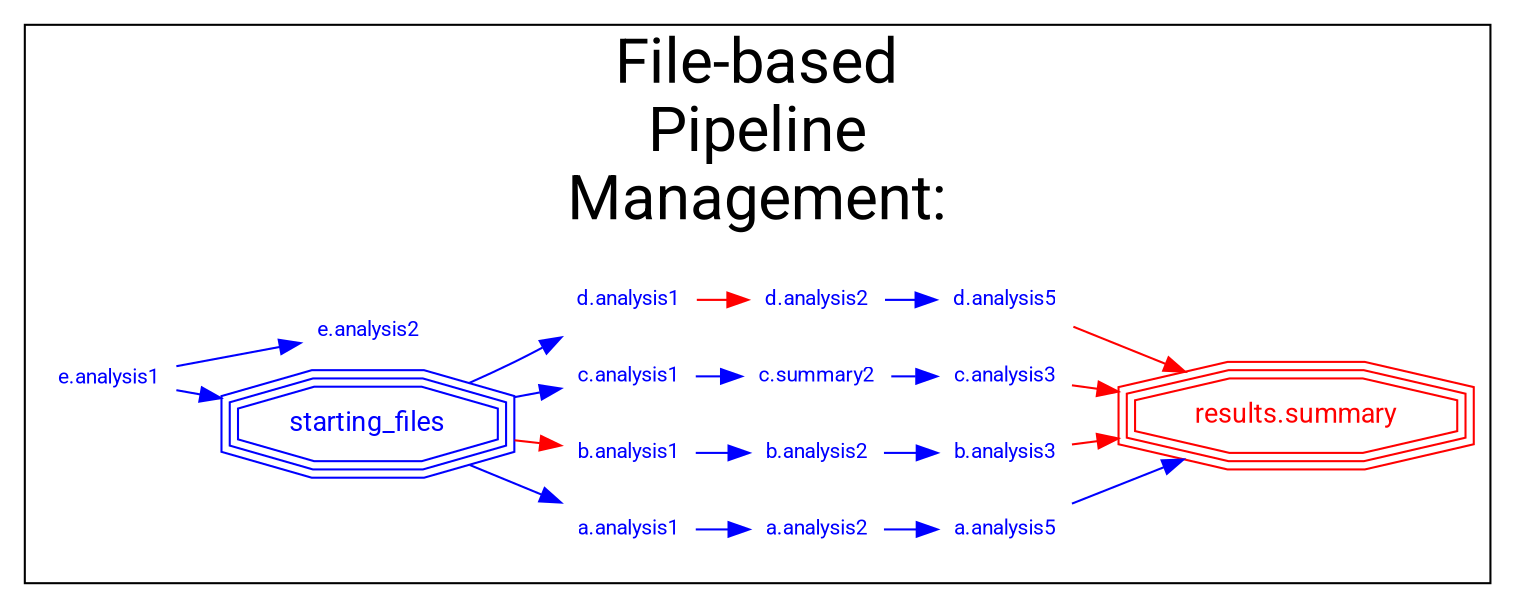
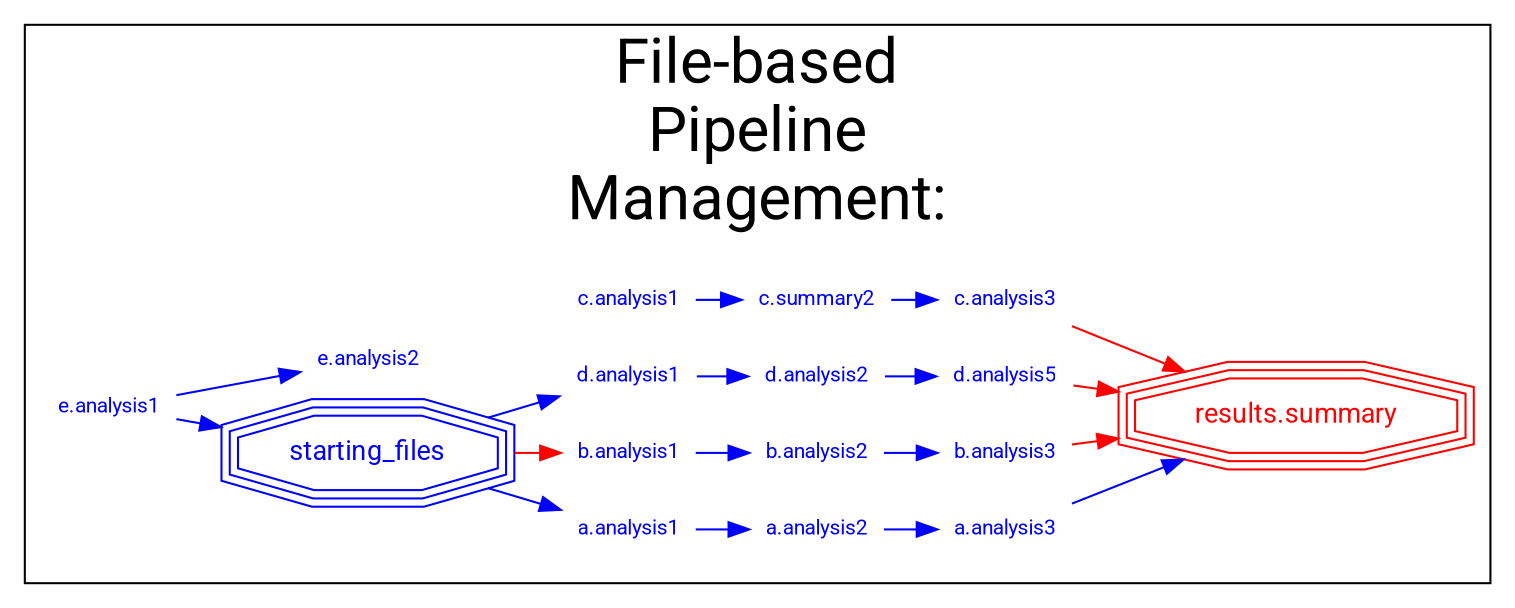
(712, 300) -> (712, 376)
(527, 395) -> none
(1005, 529) -> (1005, 529)
